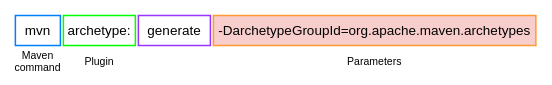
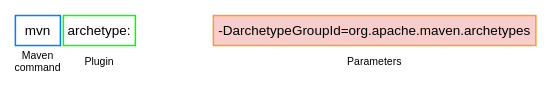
(174, 30) -> none
